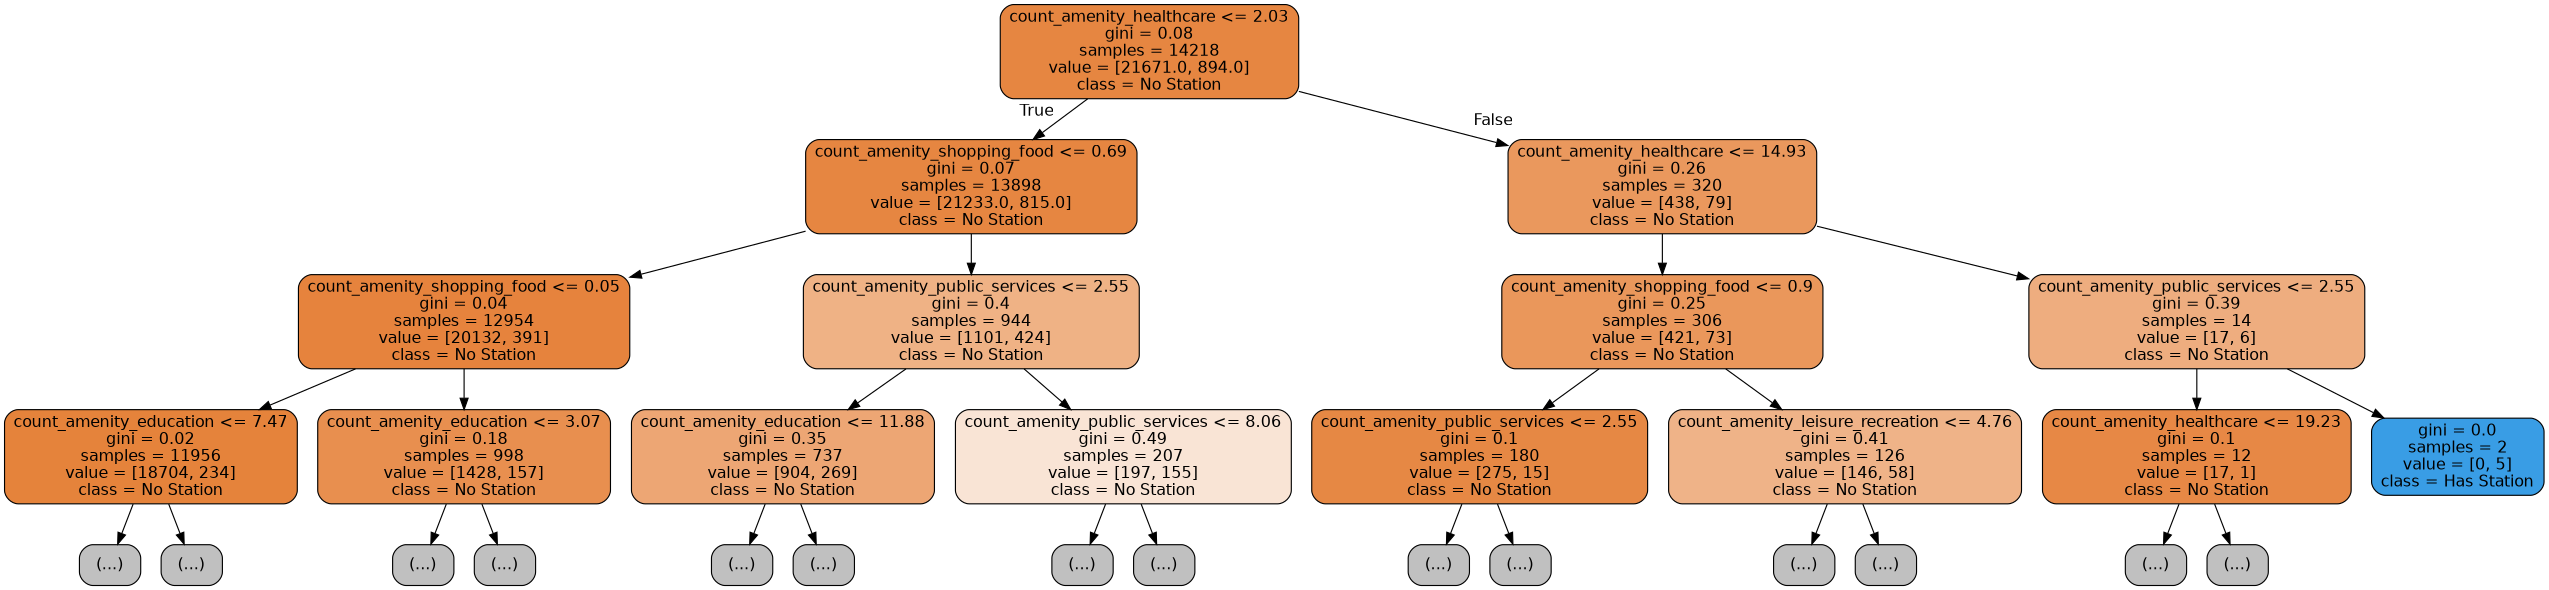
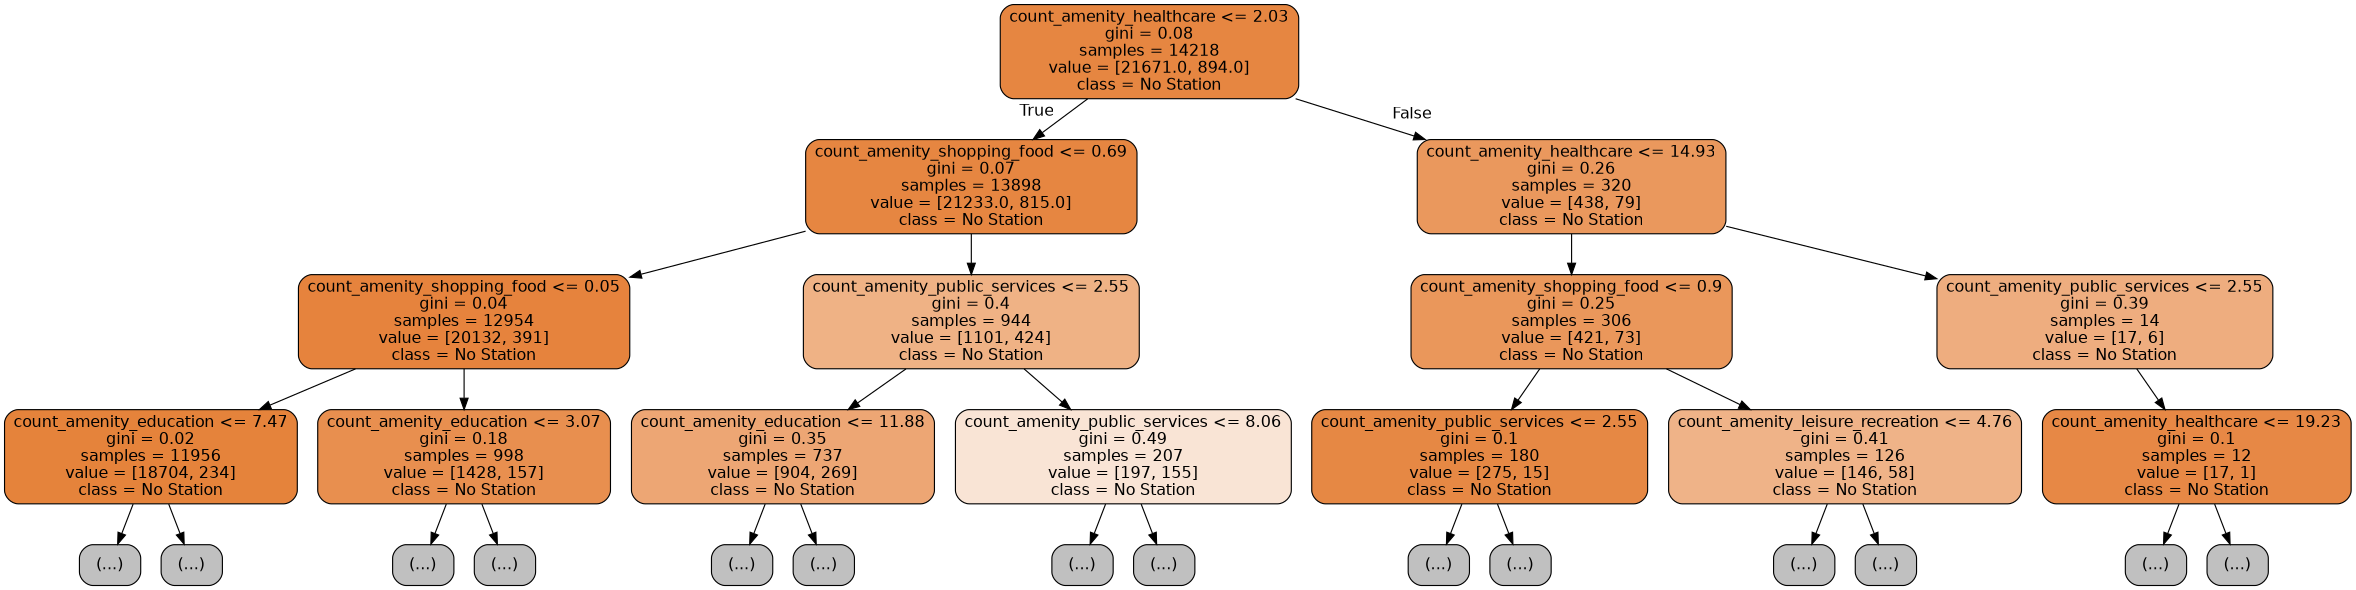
(2458, 457) -> none
